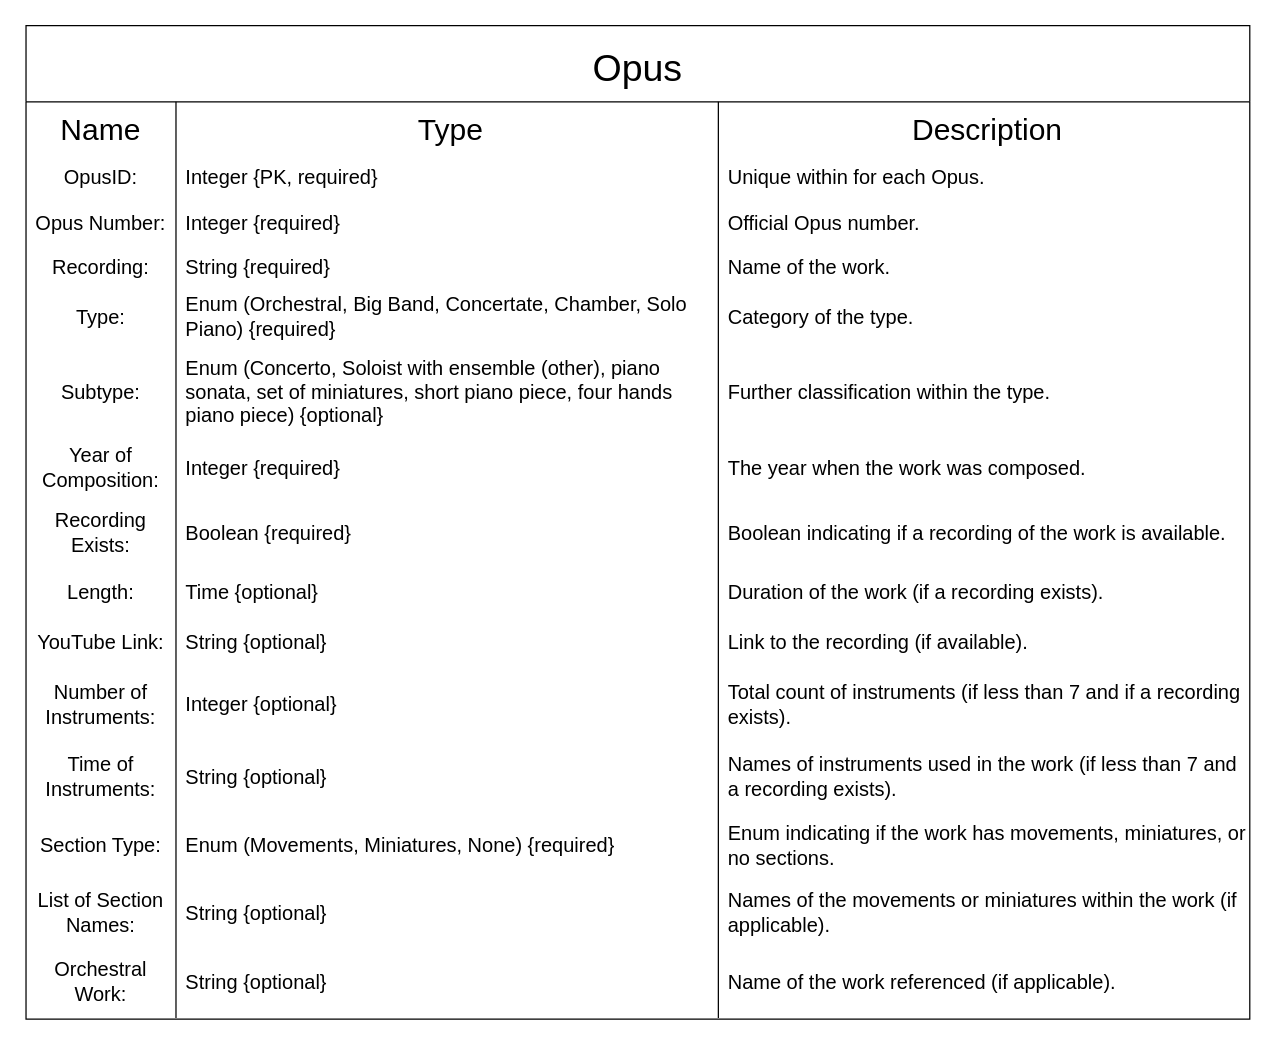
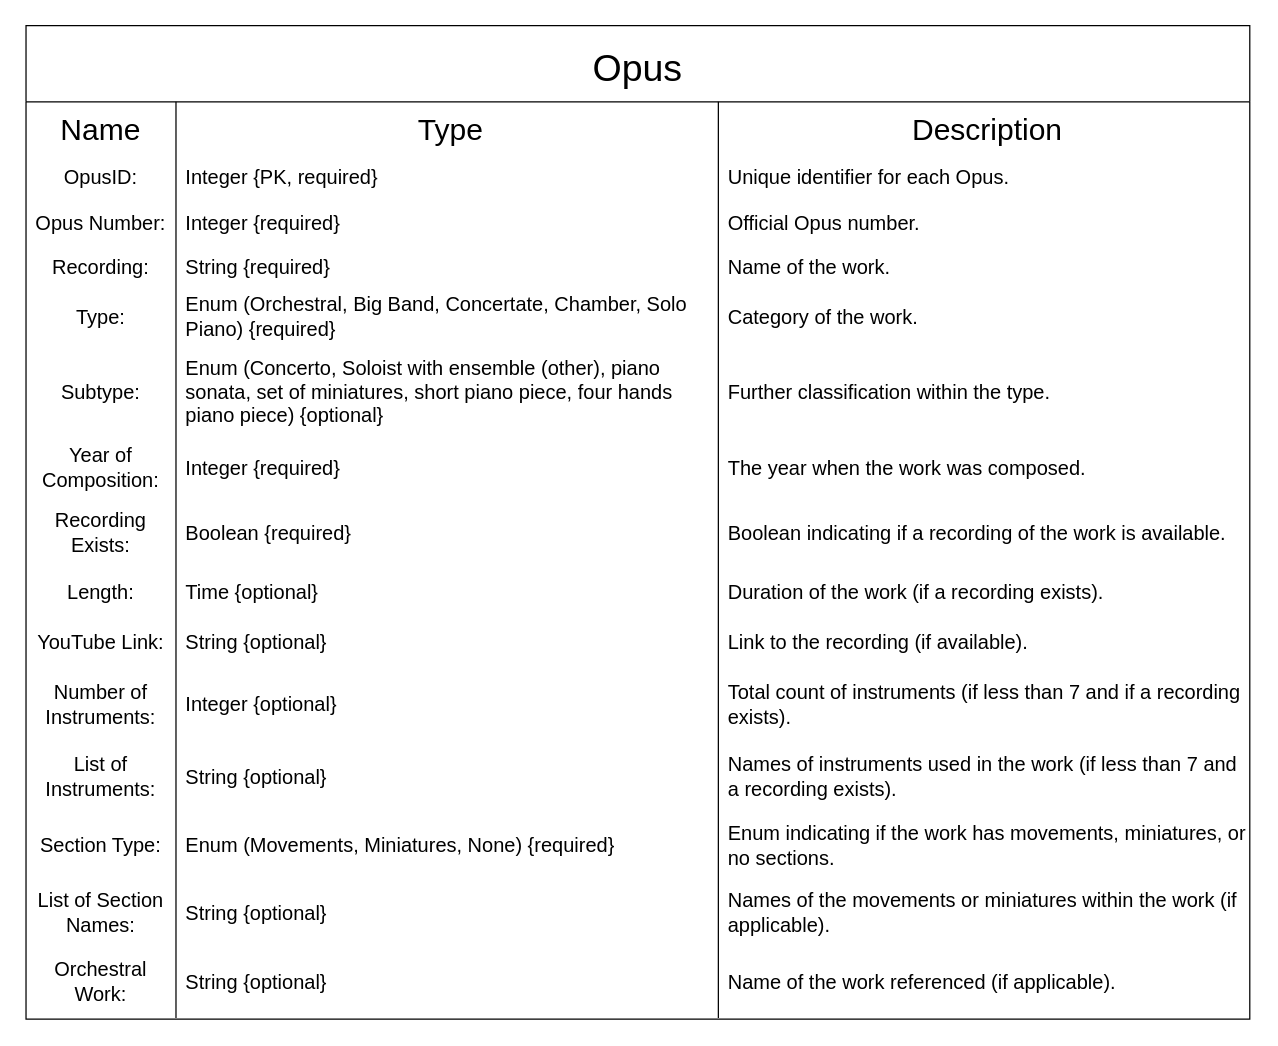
(864, 177) -> (884, 177)
(835, 317) -> (835, 317)
(101, 777) -> (101, 777)
